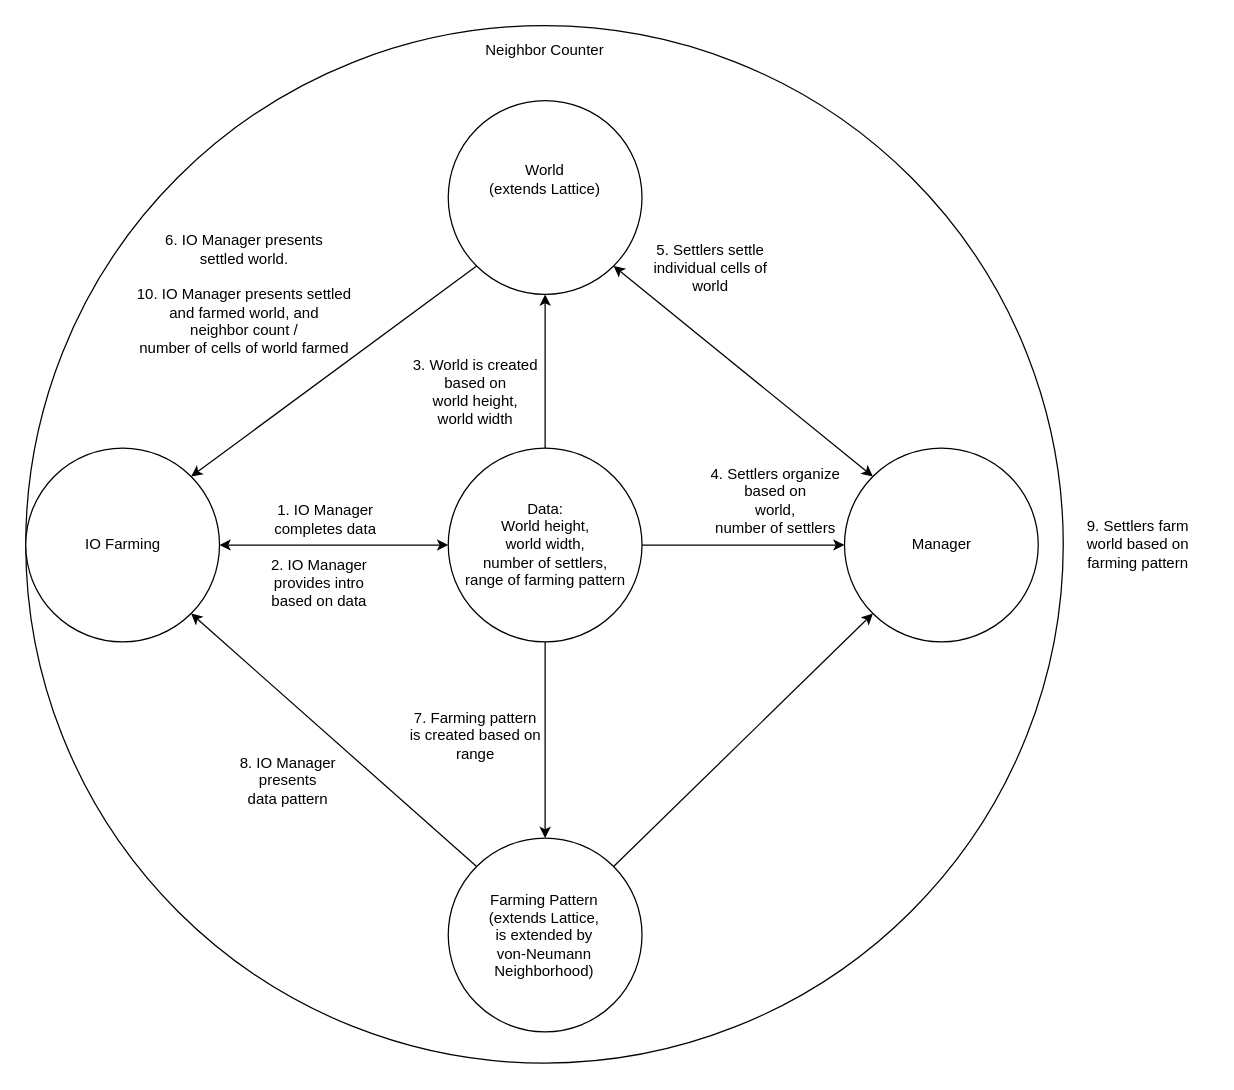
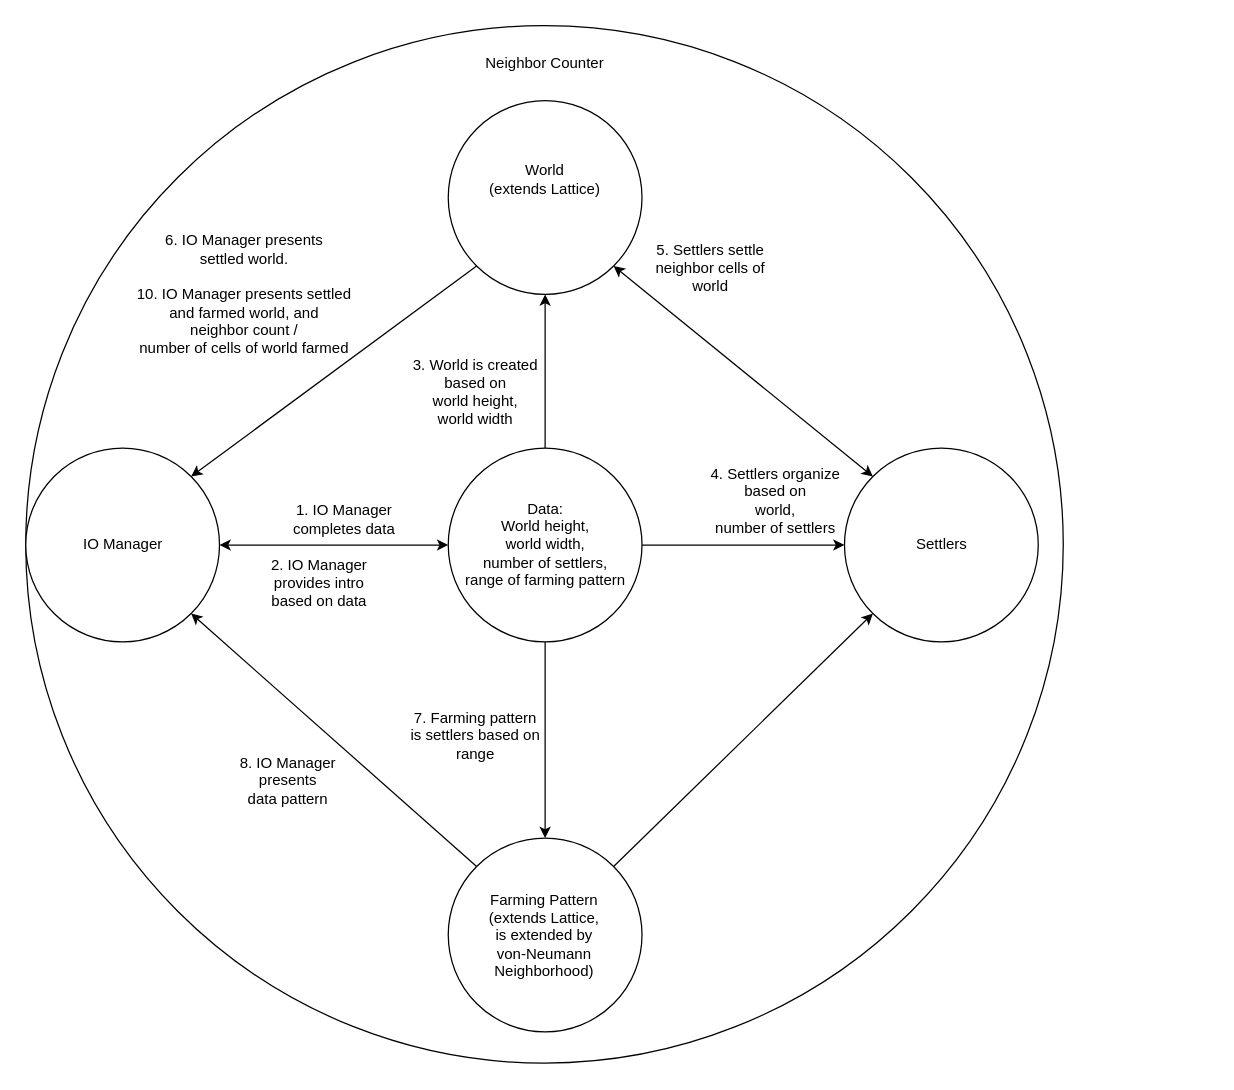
(545, 51) -> (545, 63)
(711, 268) -> (711, 268)
(326, 519) -> (344, 519)
(123, 544) -> (123, 544)
(942, 544) -> (942, 544)
(1138, 544) -> none
(476, 736) -> (476, 736)
